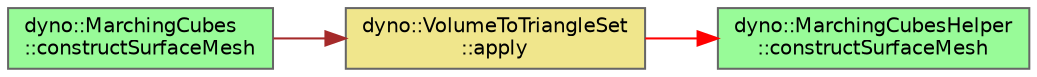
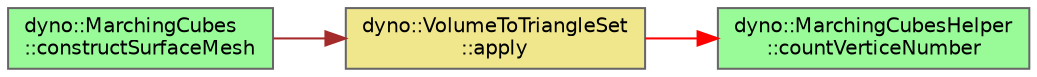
(874, 38) -> (874, 38)
